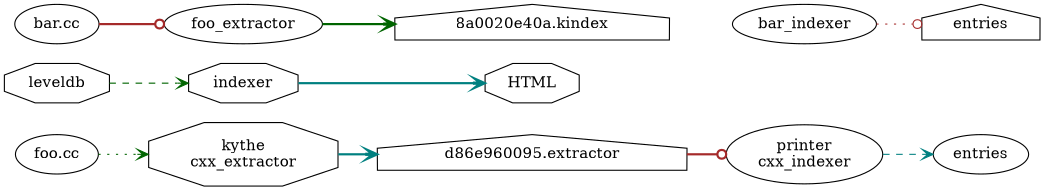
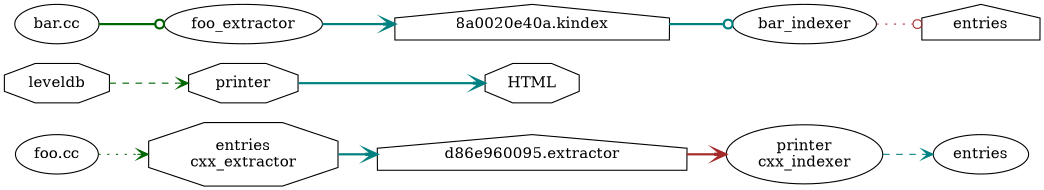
(127, 24) -> (127, 24)
(353, 24) -> (353, 24)
none -> (696, 24)
(243, 83) -> (243, 83)
(243, 154) -> (243, 154)
(702, 154) -> (702, 154)
